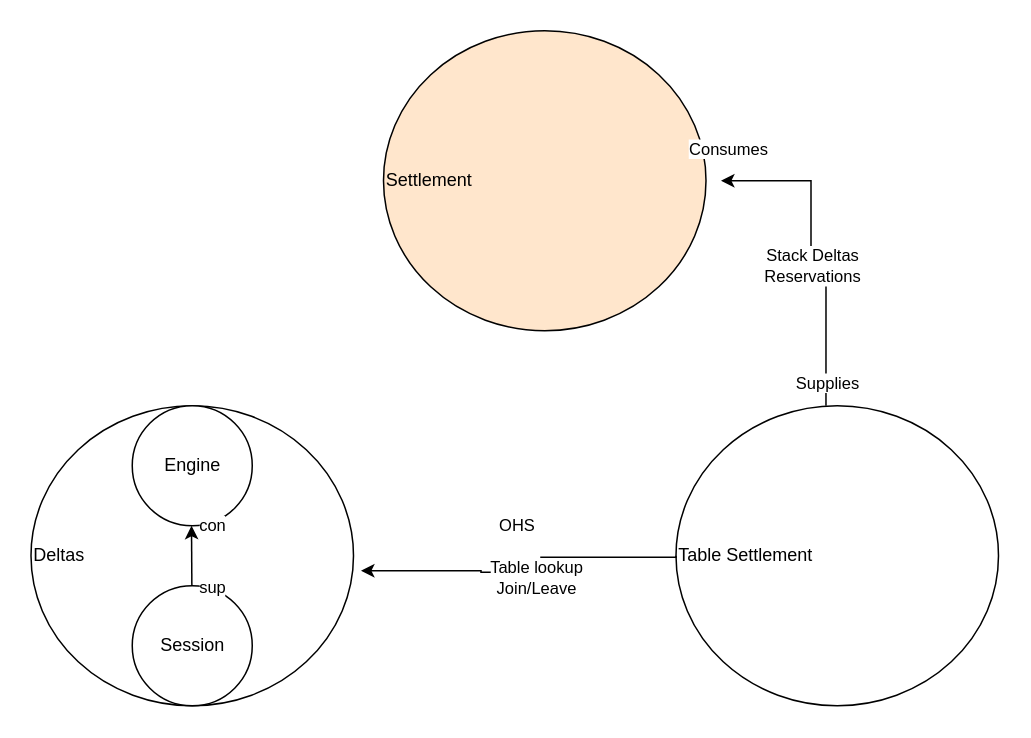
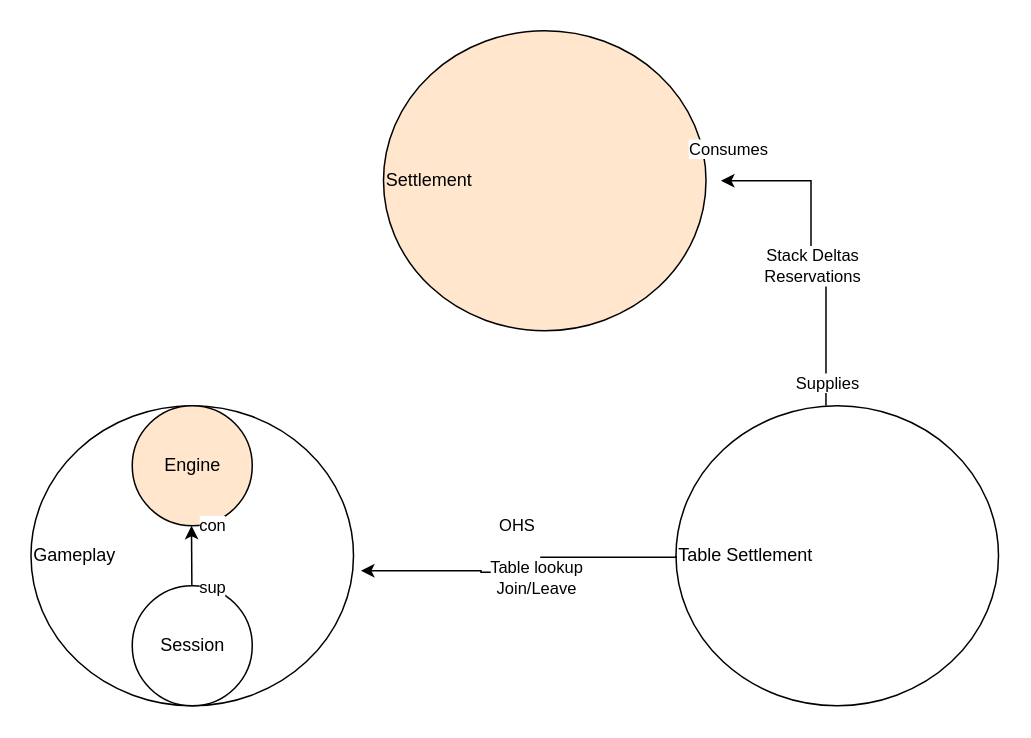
(192, 466) -> (192, 466)
(62, 556) -> (72, 556)
